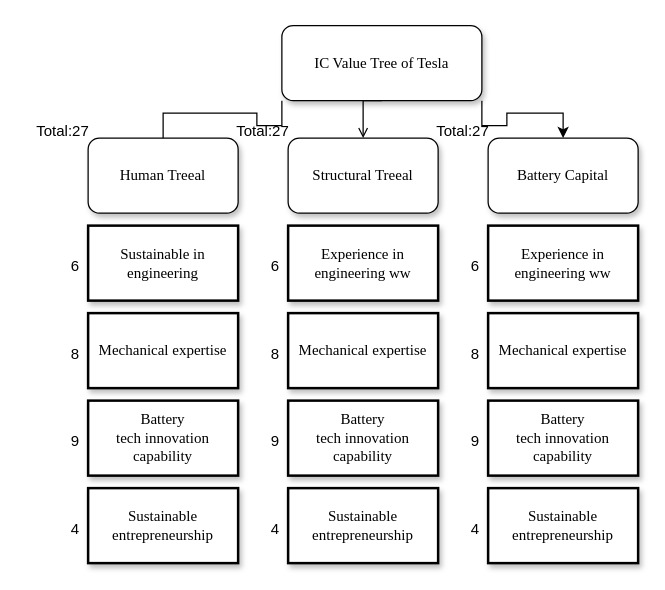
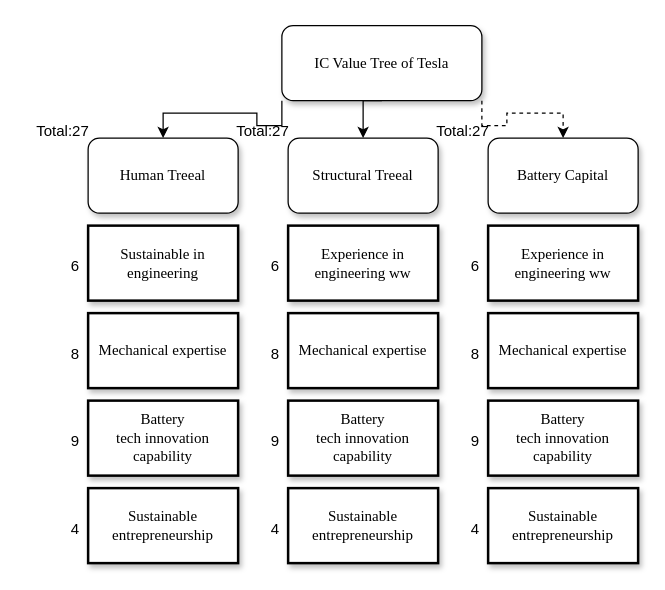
(513, 113) -> (513, 113)
(363, 130) -> (363, 128)
(163, 131) -> (163, 128)
